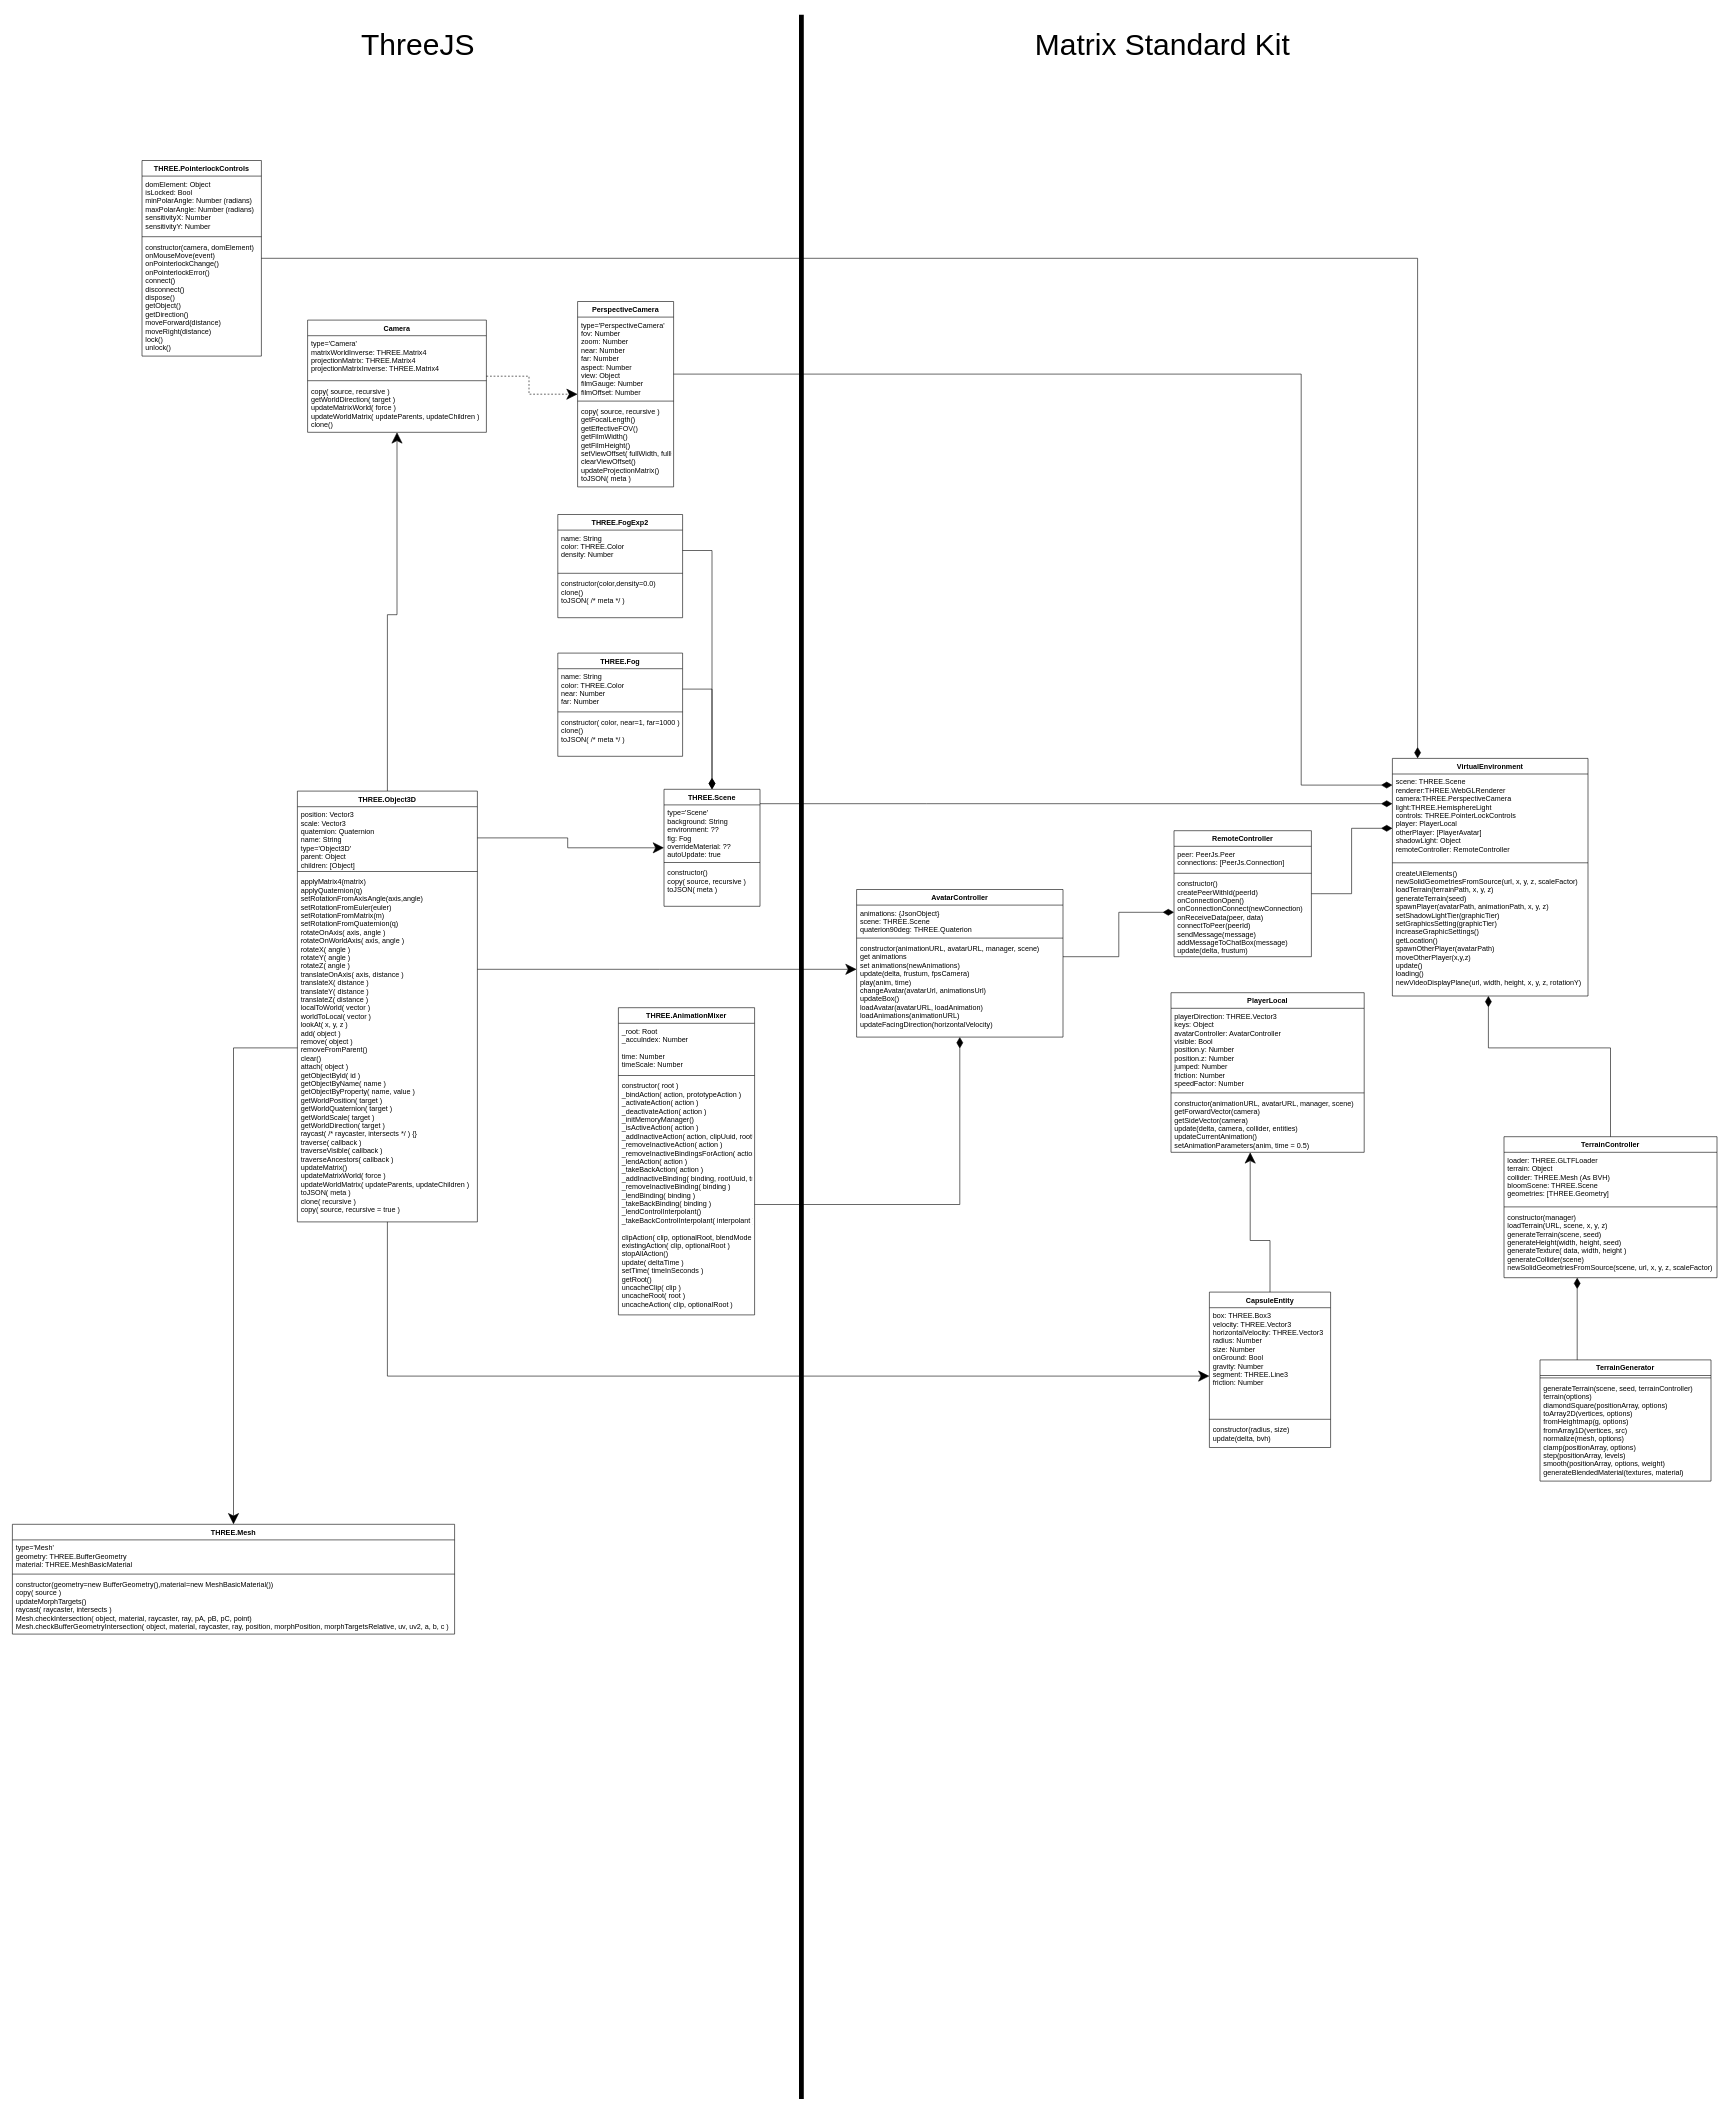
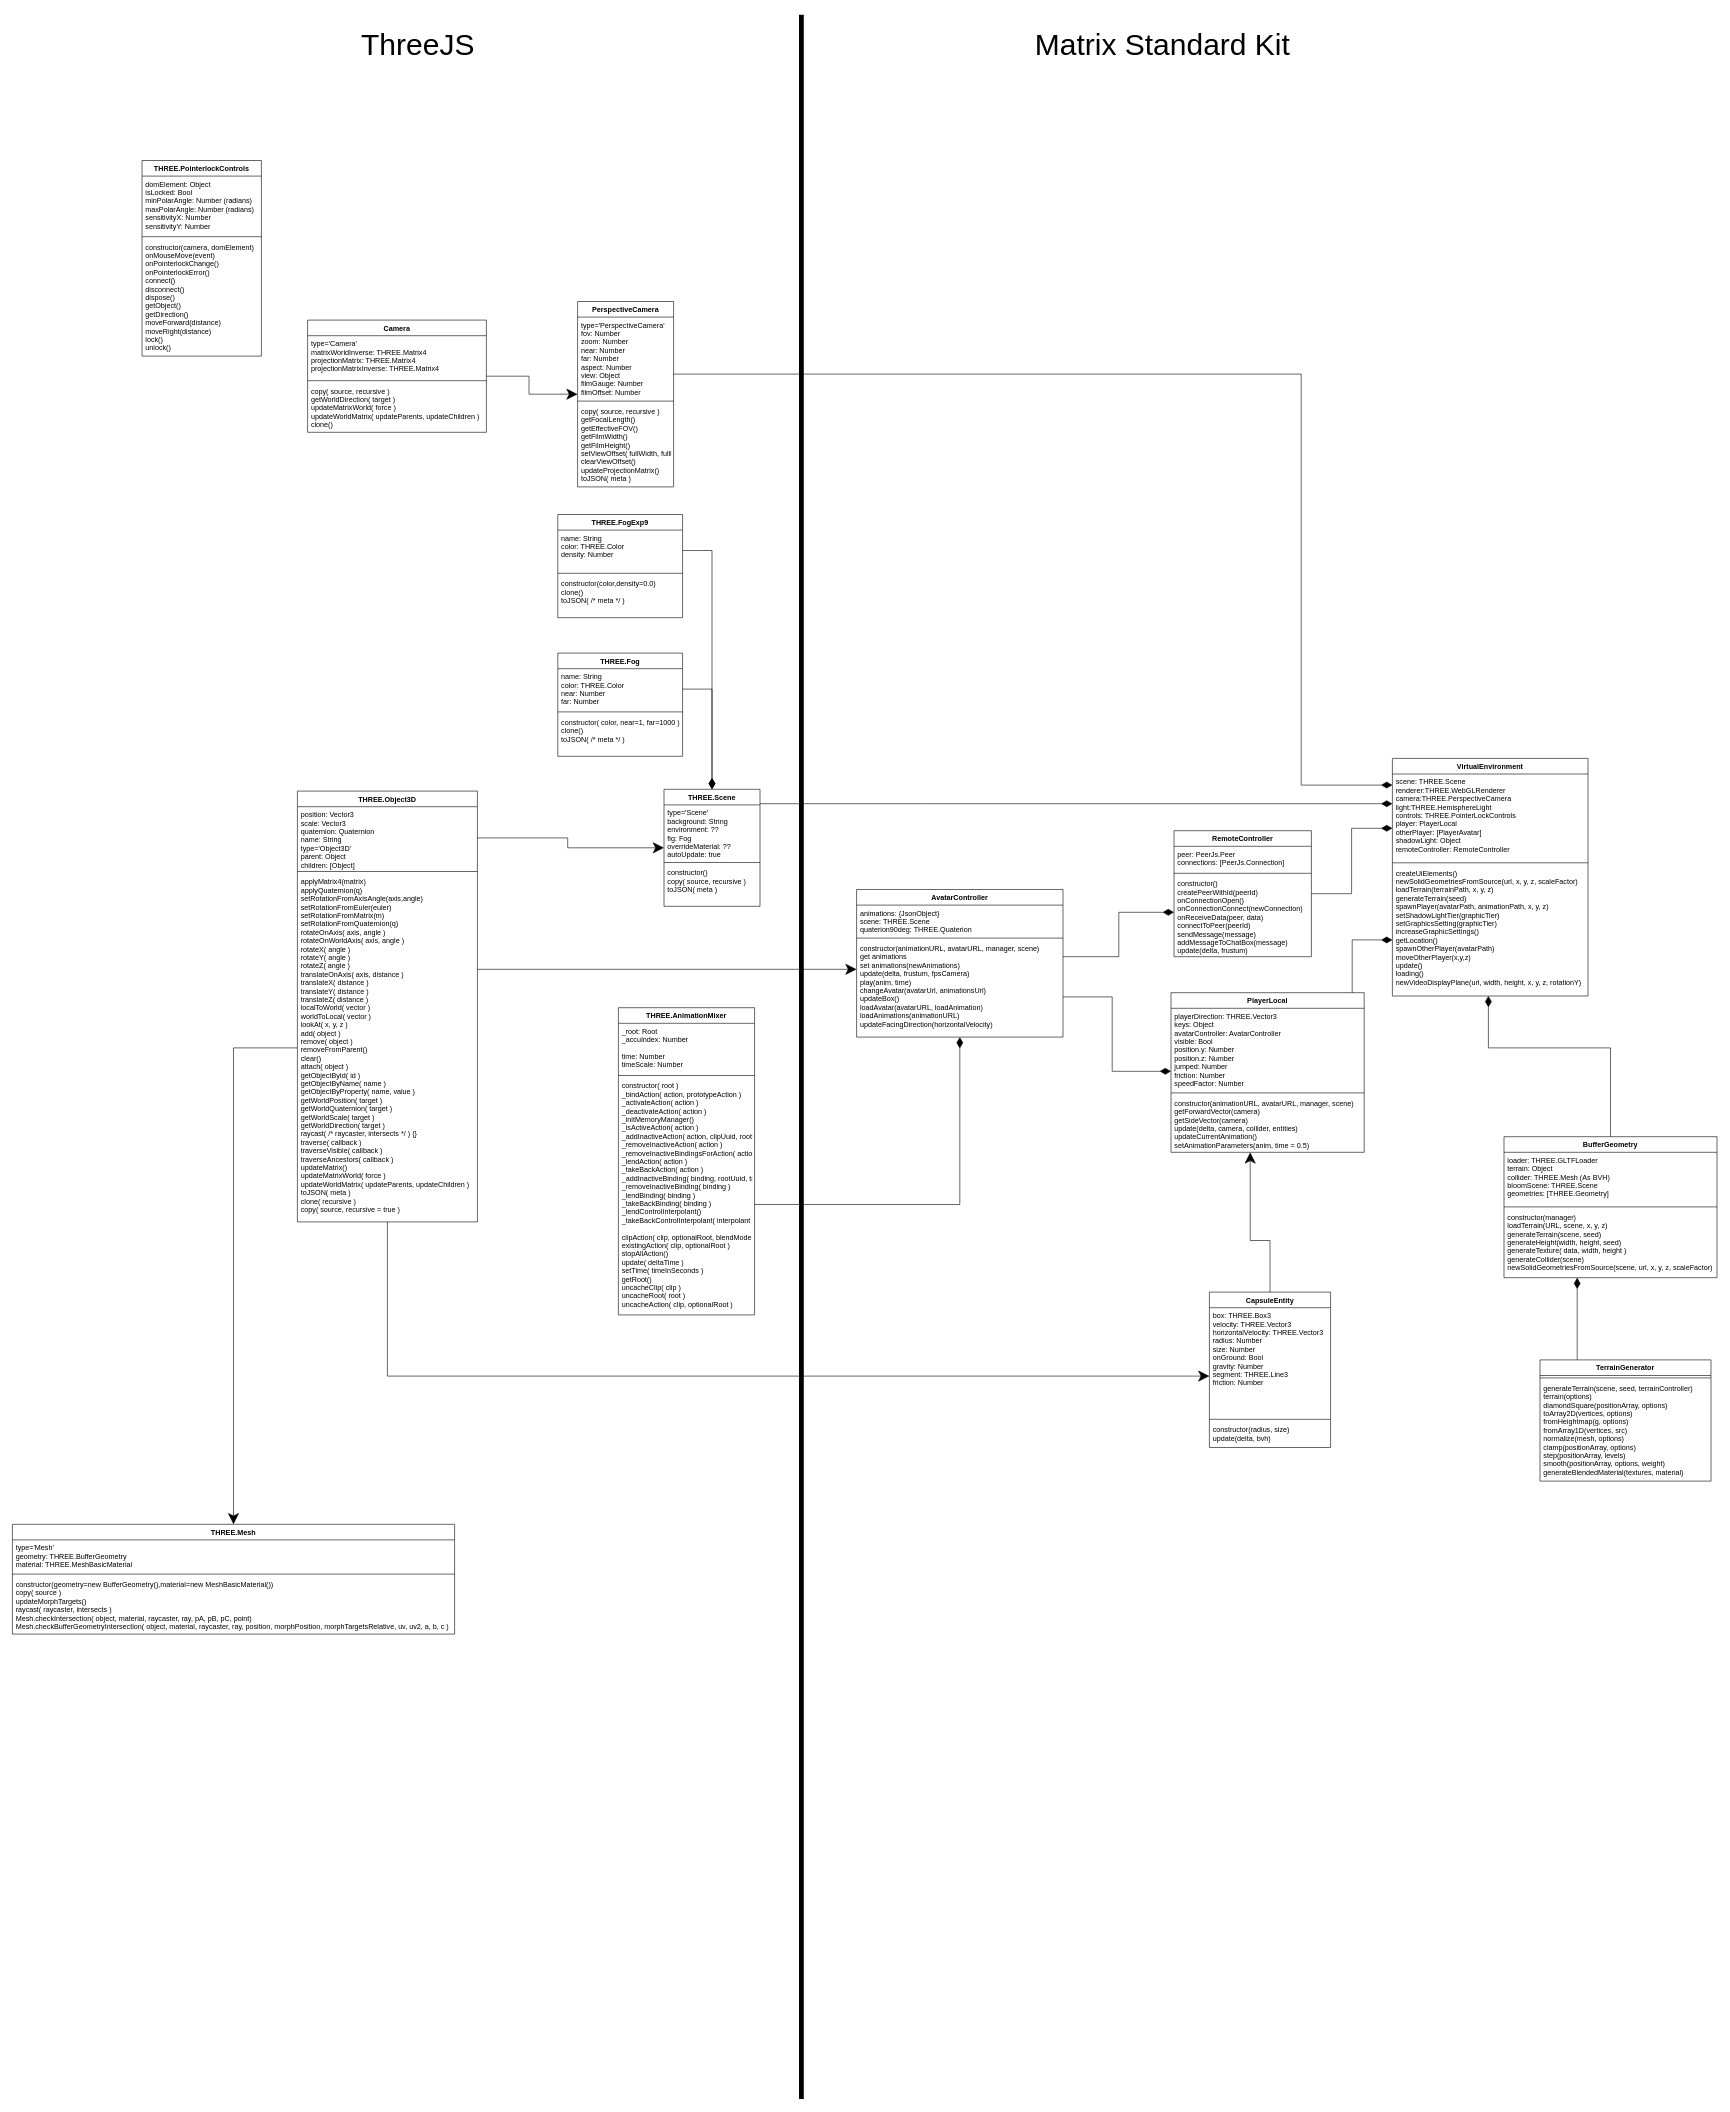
(529, 385) -> (529, 385)
(1418, 501) -> none
(620, 523) -> (620, 523)
(387, 697) -> none
none -> (1352, 940)
none -> (1159, 1071)
(1610, 1145) -> (1610, 1145)
